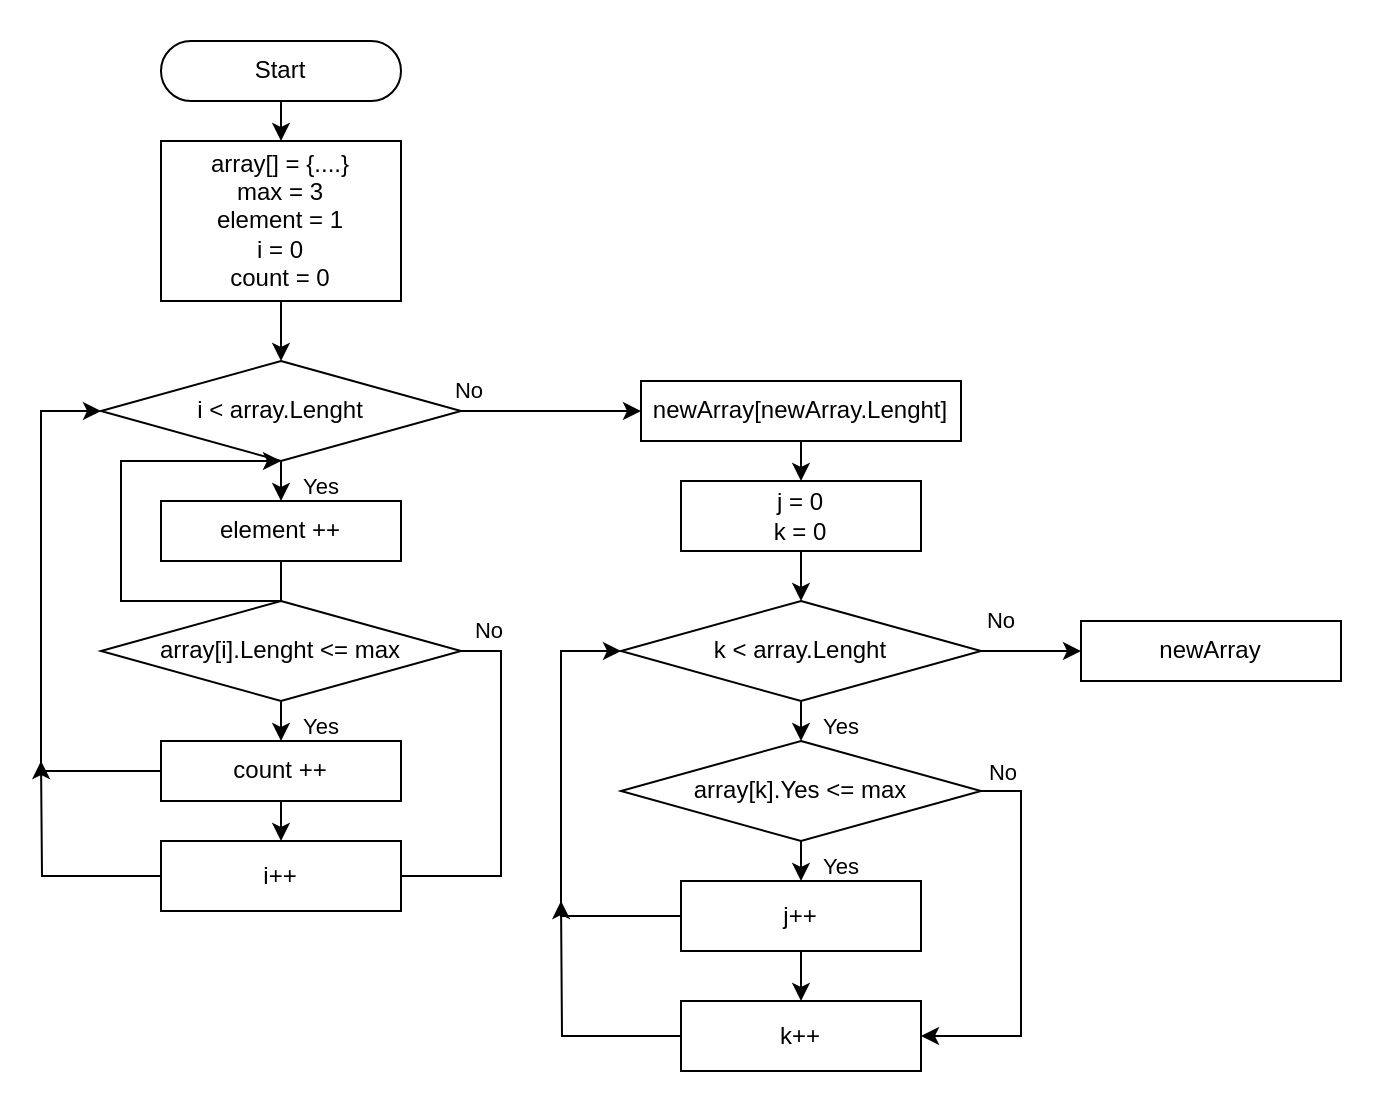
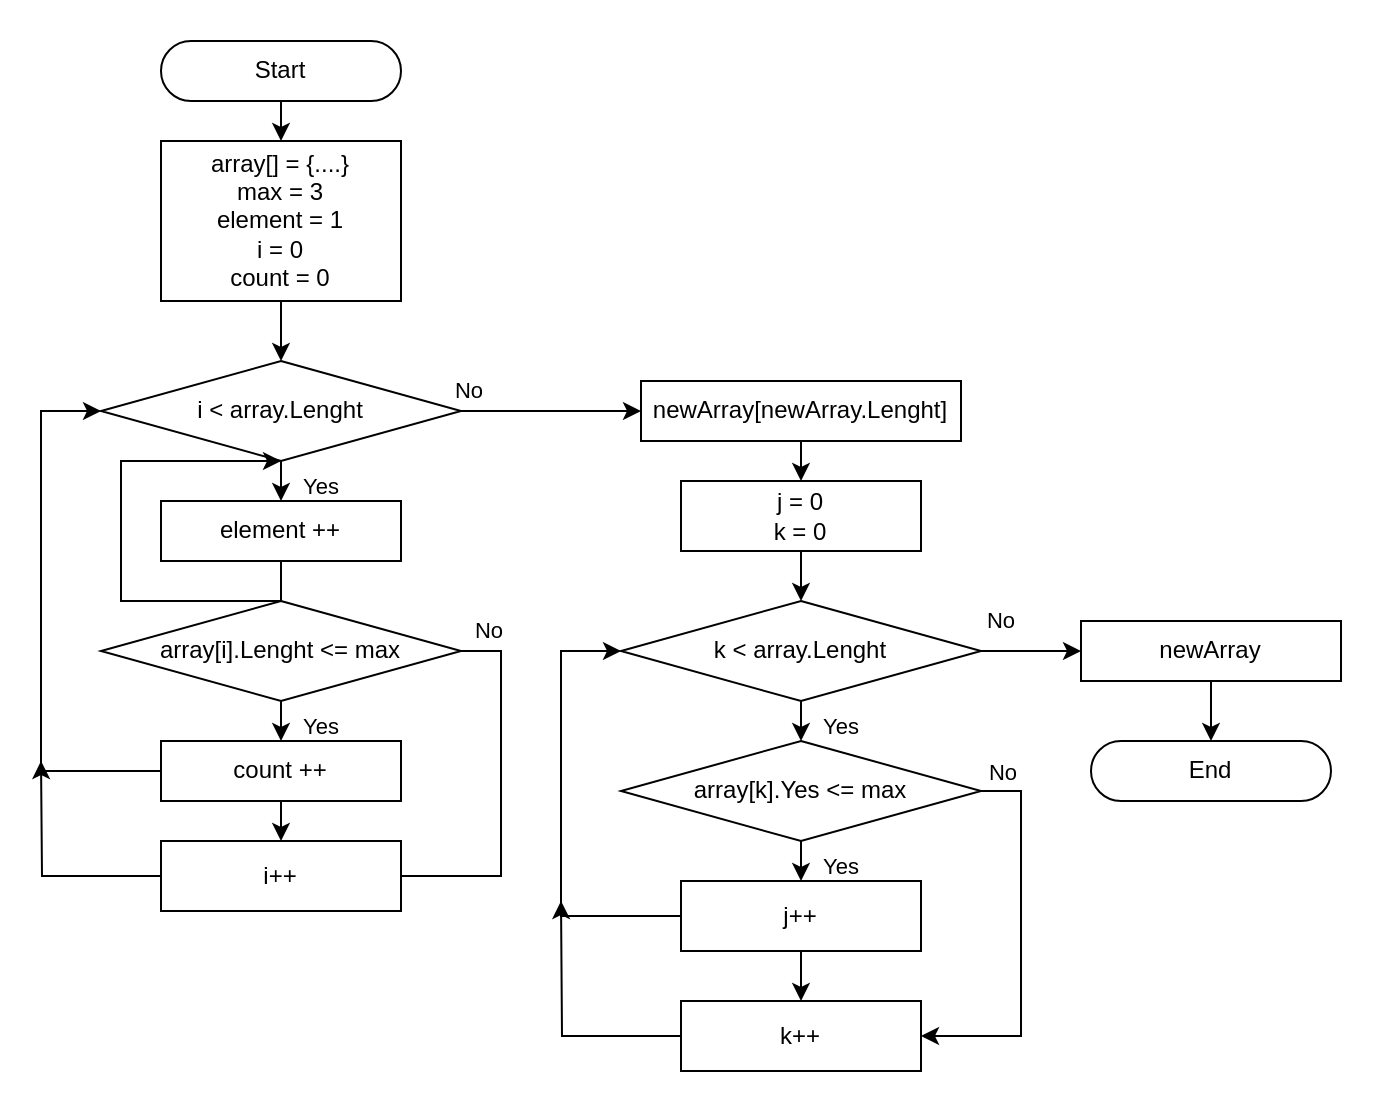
none -> (1211, 718)
none -> (1211, 771)
